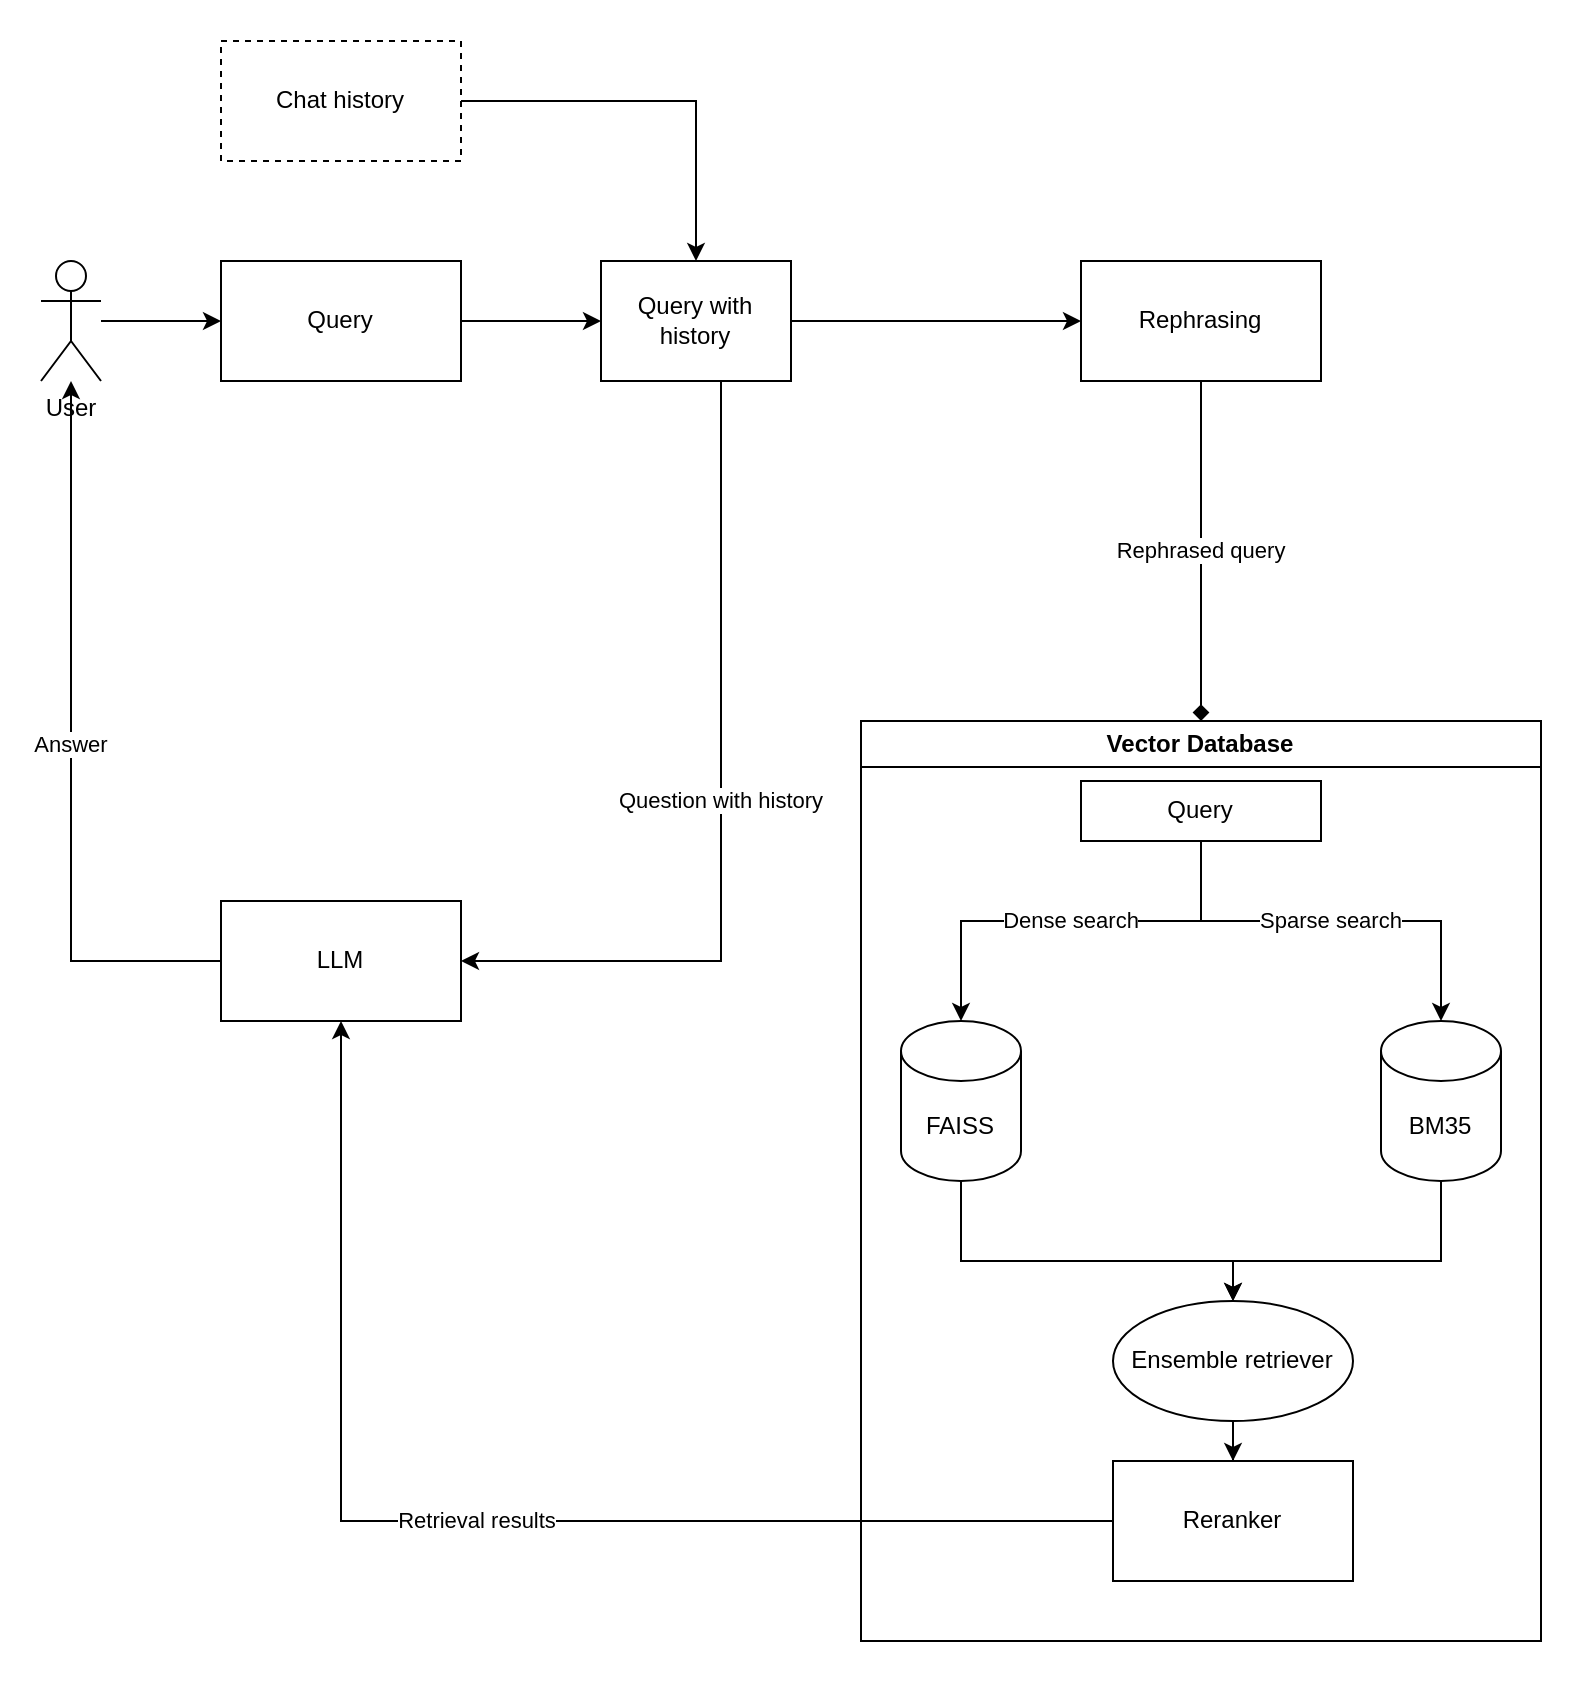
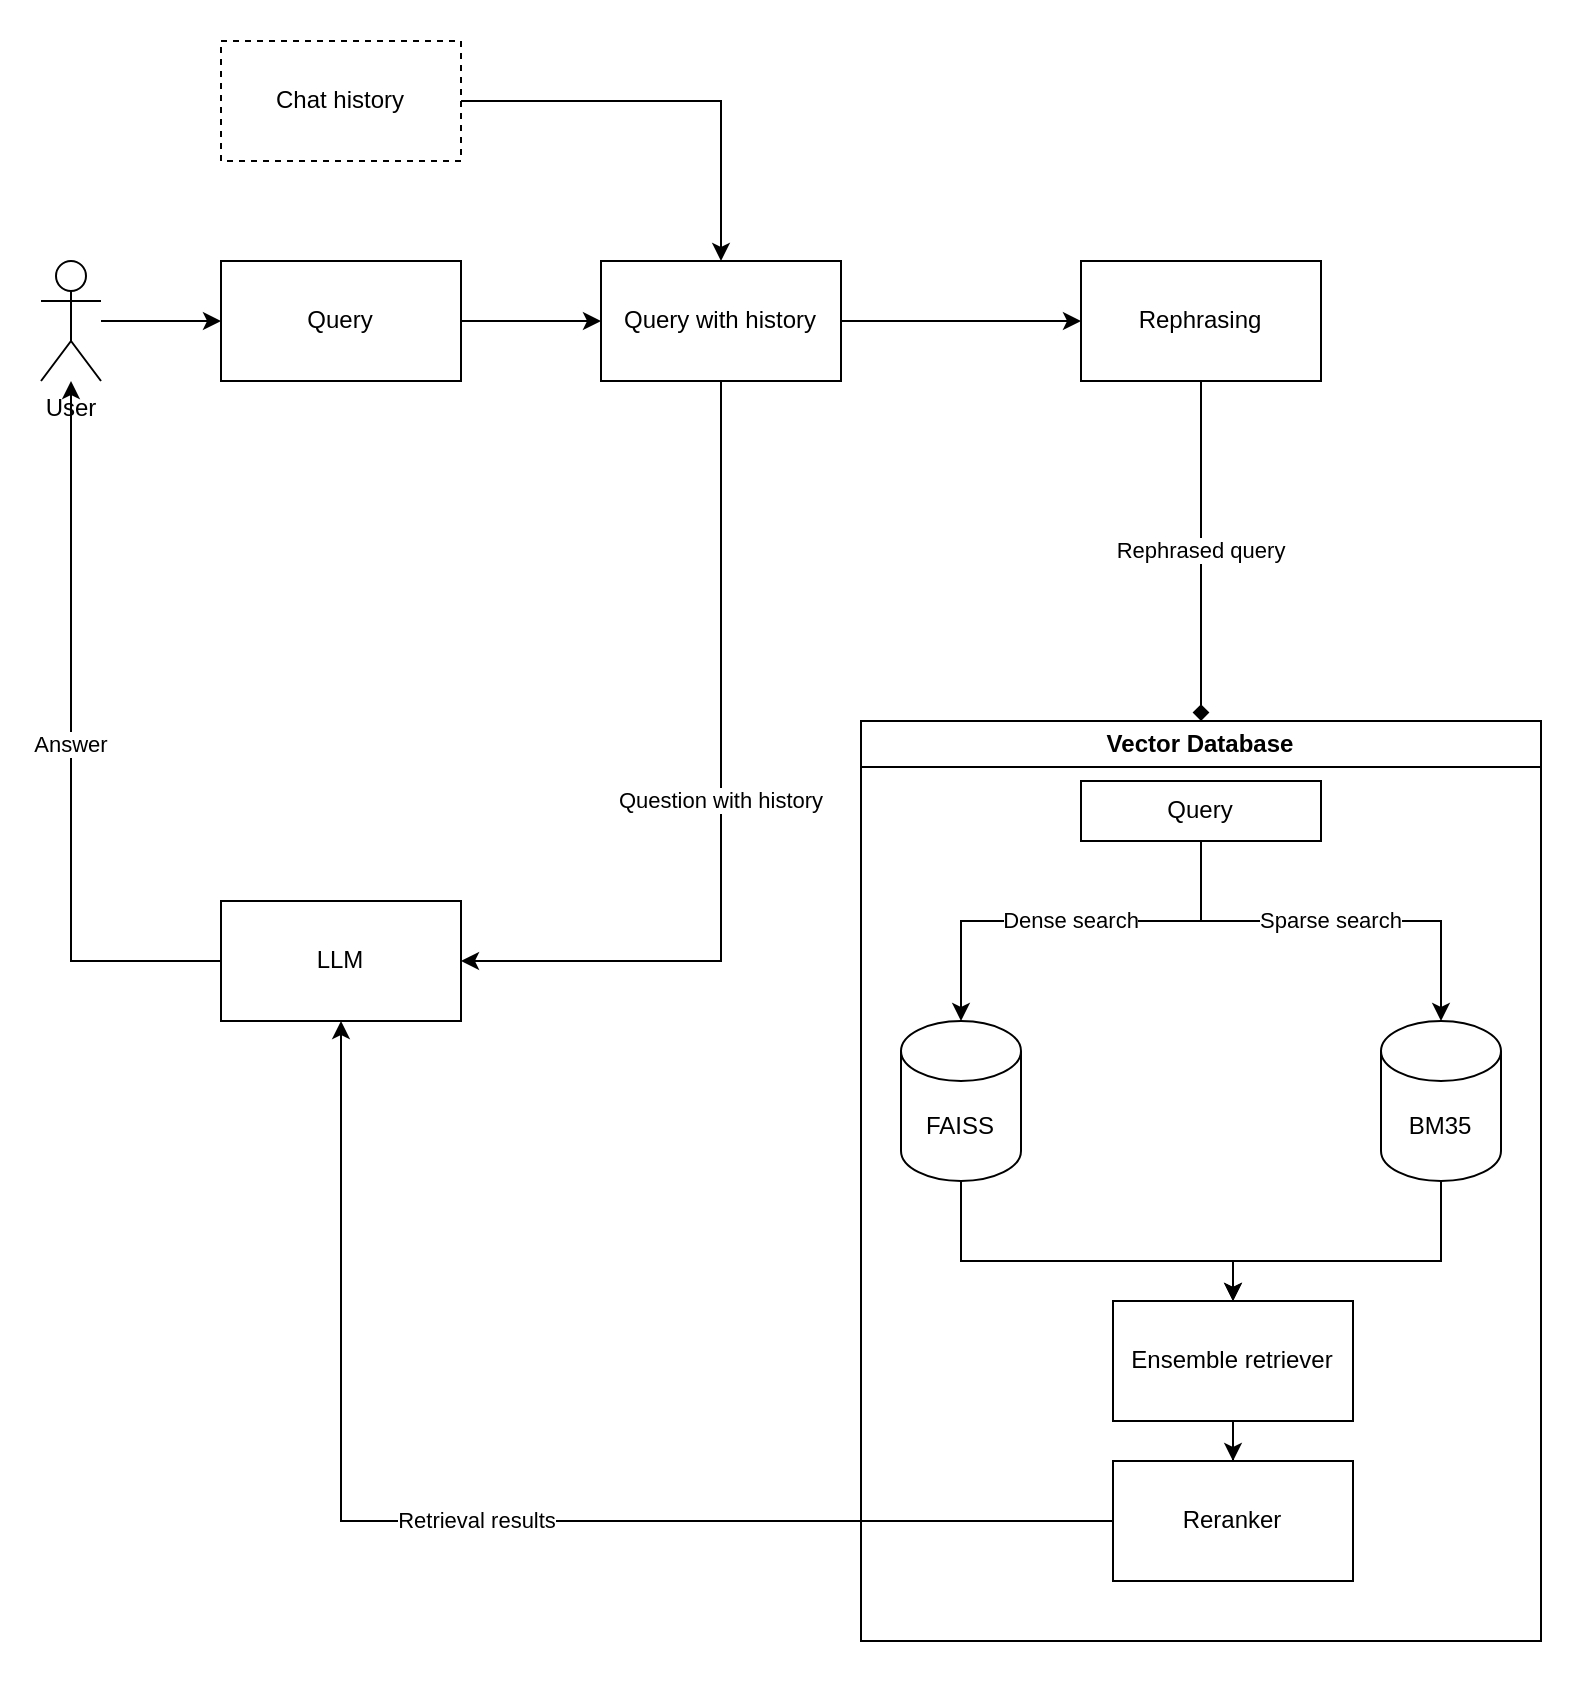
(696, 321) -> (721, 321)
(1233, 1361) -> (1233, 1361)
